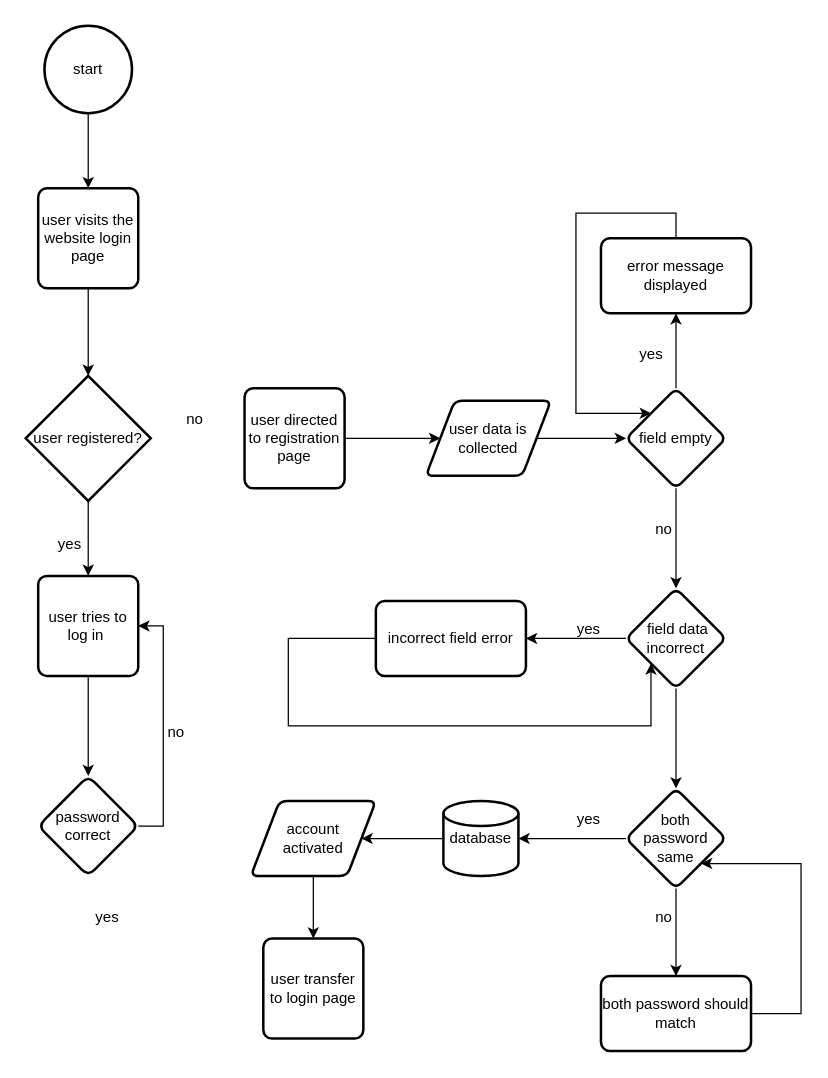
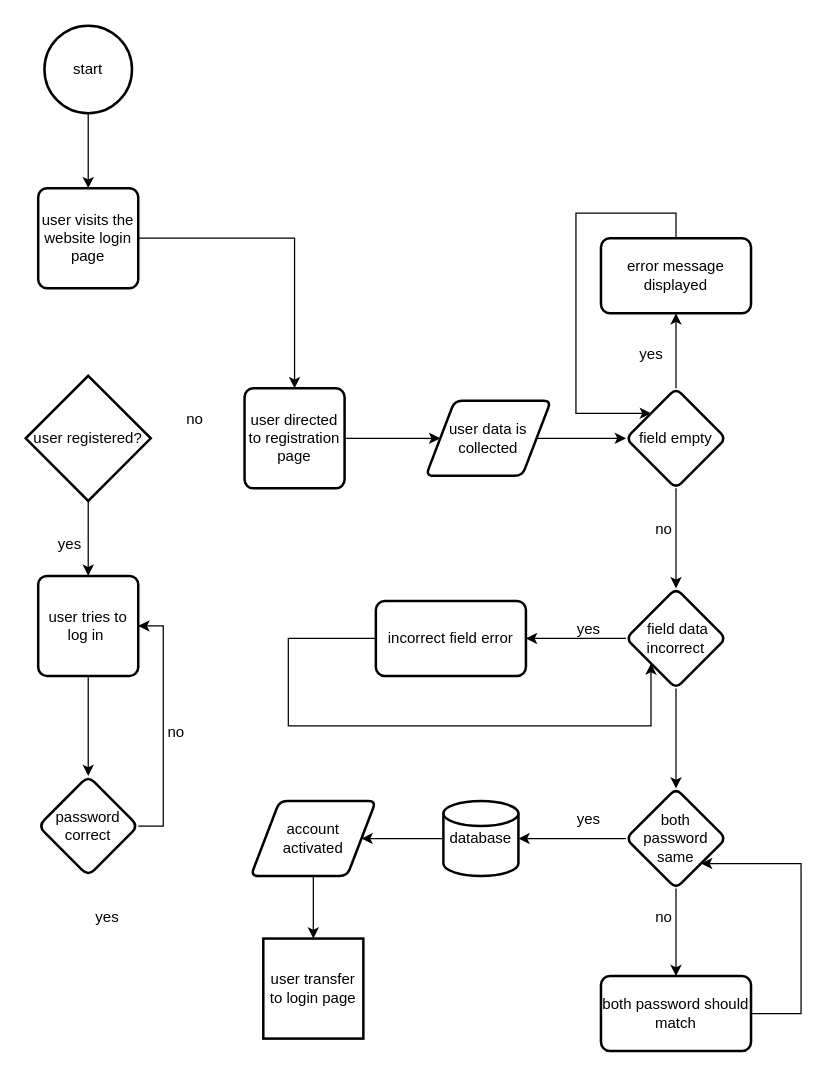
(88, 327) -> (287, 238)
(313, 988) -> (313, 988)
